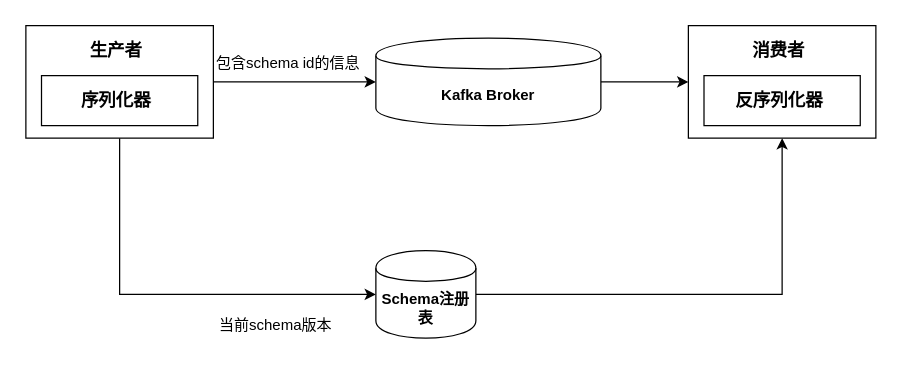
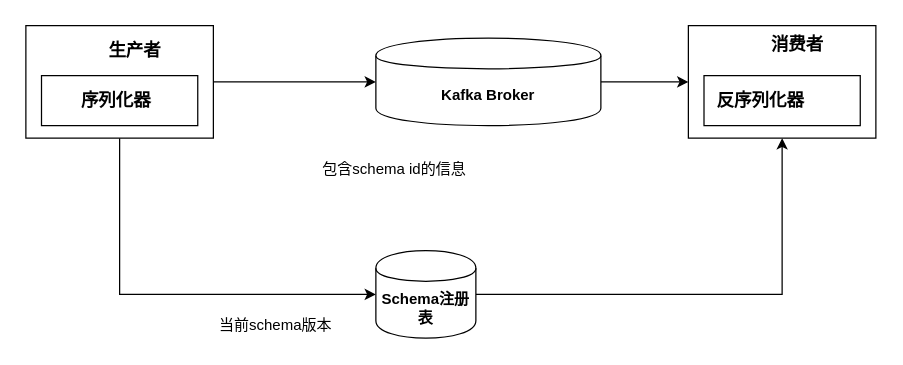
(116, 51) -> (135, 51)
(779, 51) -> (798, 44)
(288, 63) -> (394, 169)
(779, 101) -> (760, 101)
